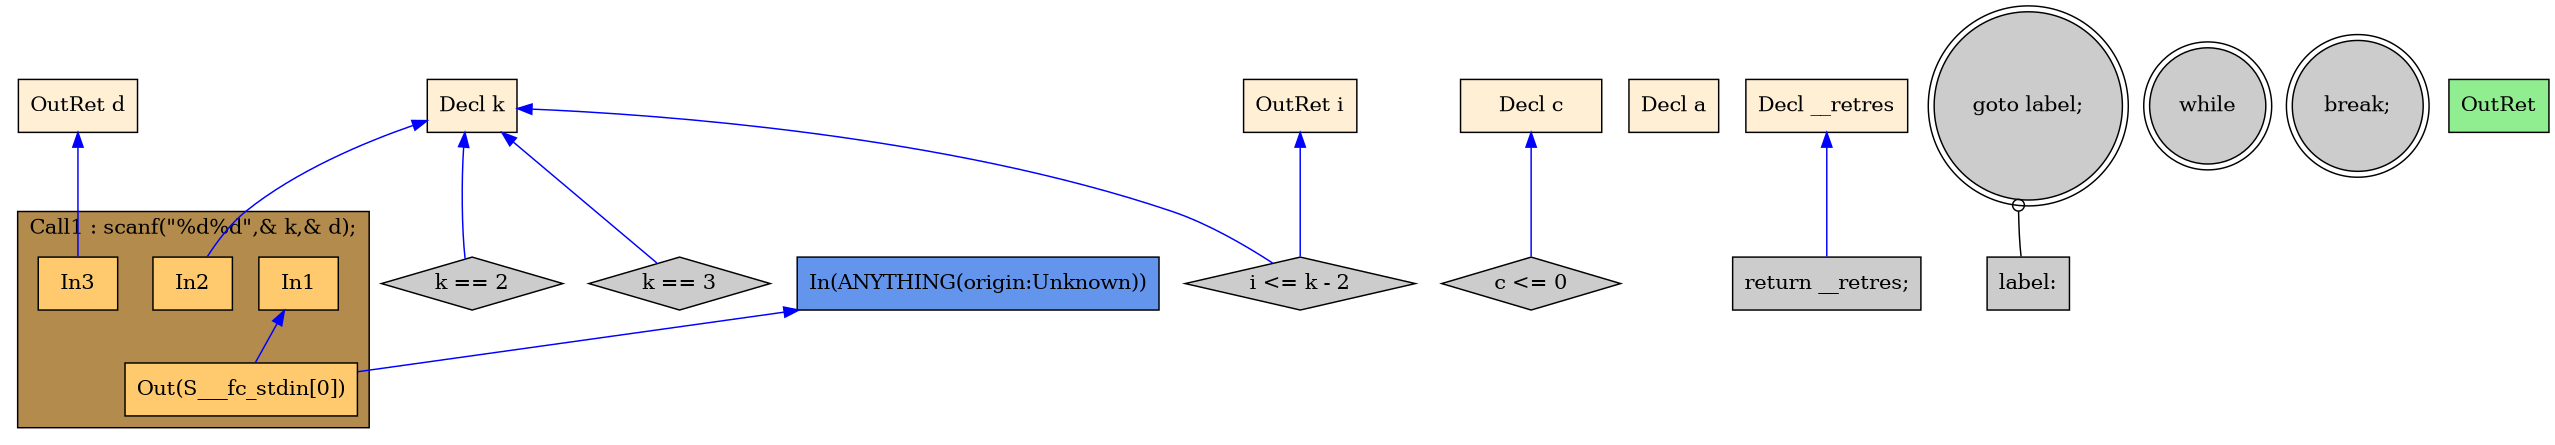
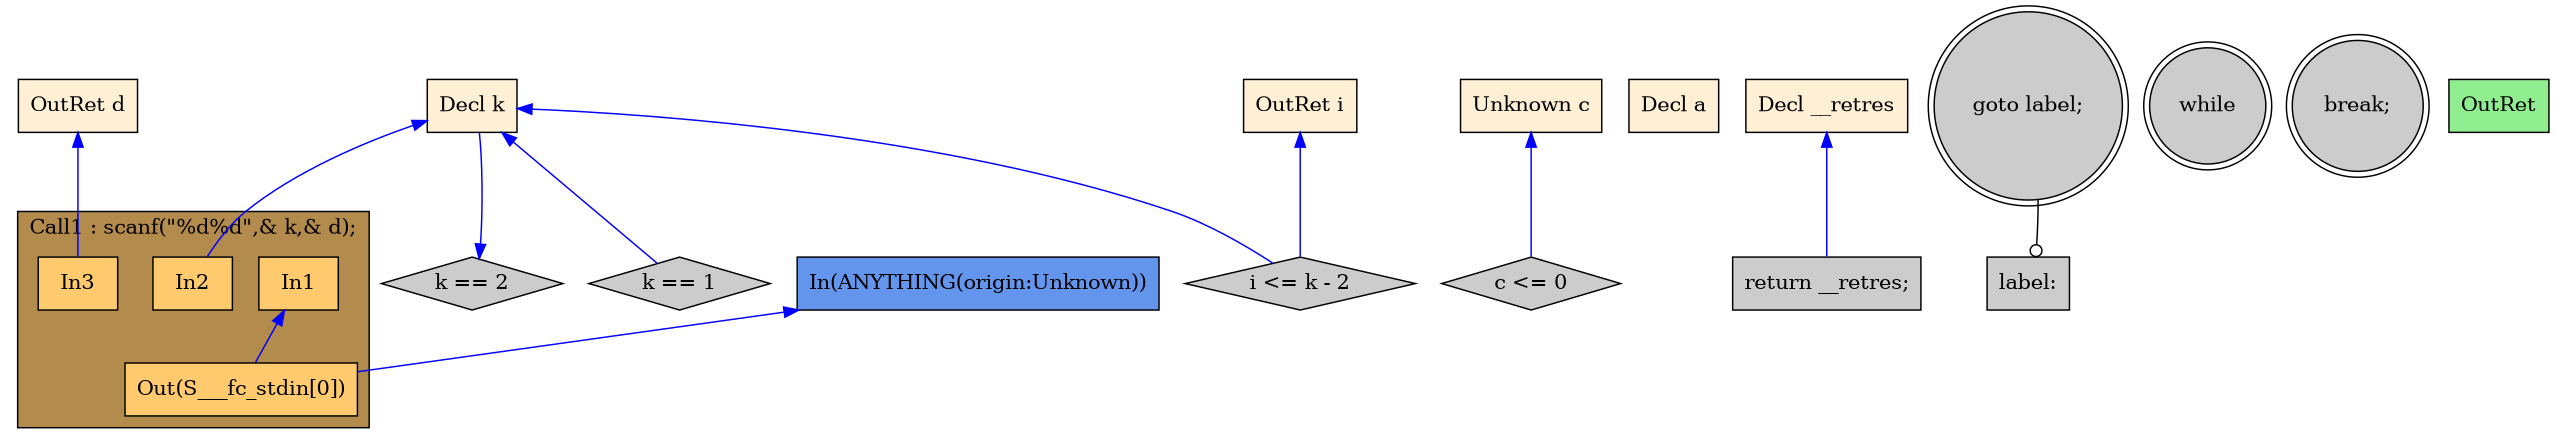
(1531, 106) -> (1531, 106)
(462, 203) -> (482, 188)
(2019, 234) -> (2038, 222)
(680, 284) -> (680, 284)
